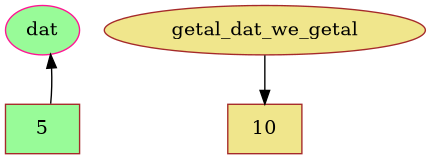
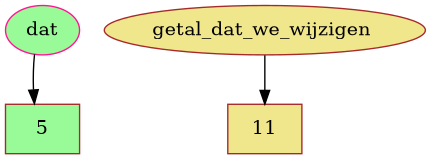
(265, 30) -> (265, 30)
(52, 86) -> (33, 72)
(265, 129) -> (265, 129)
